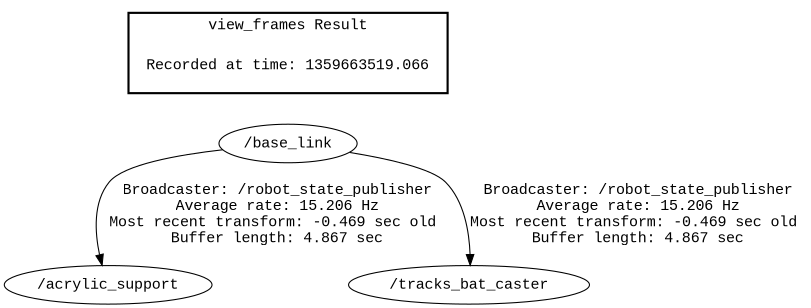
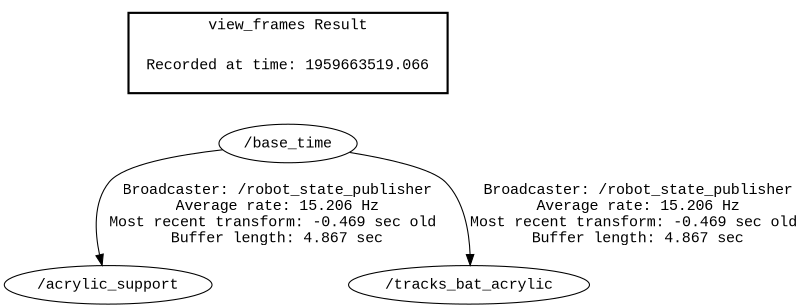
(288, 65) -> (288, 65)
(288, 143) -> (288, 143)
(469, 285) -> (469, 285)
